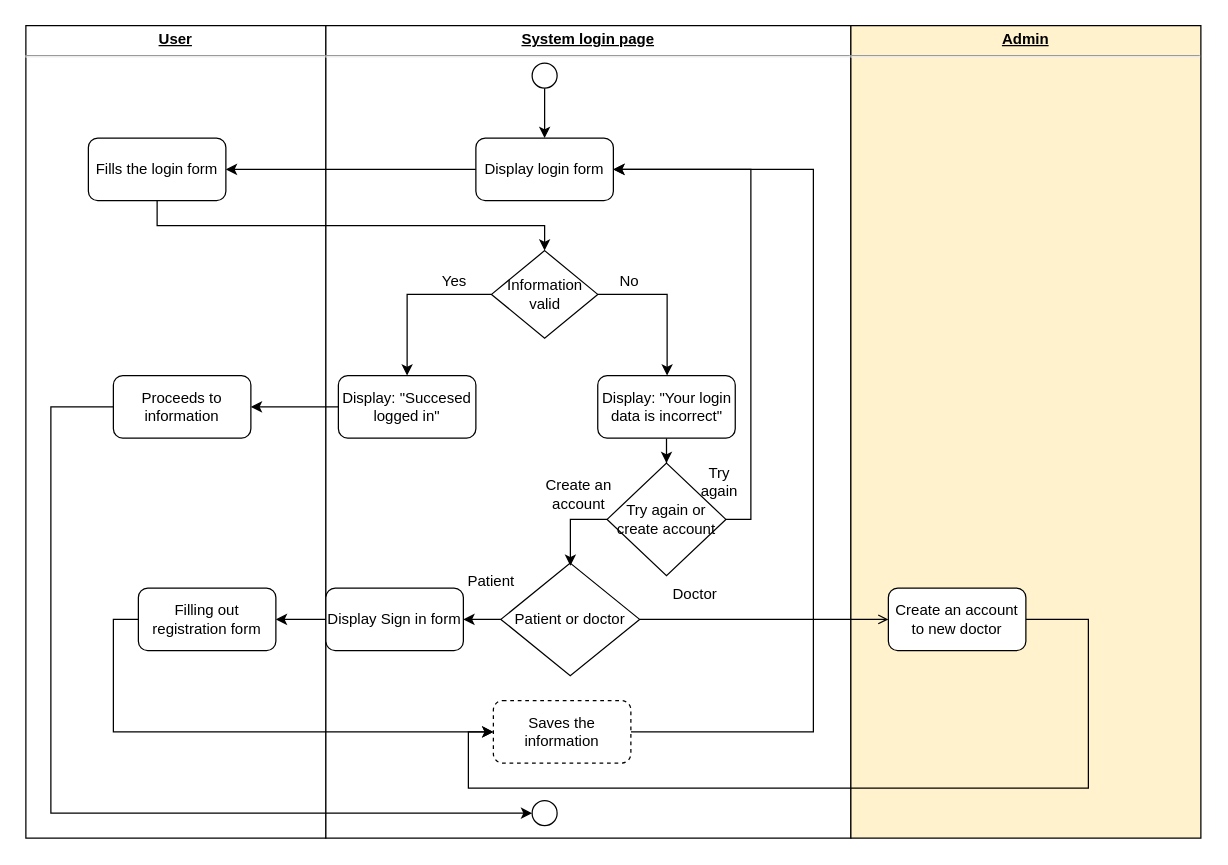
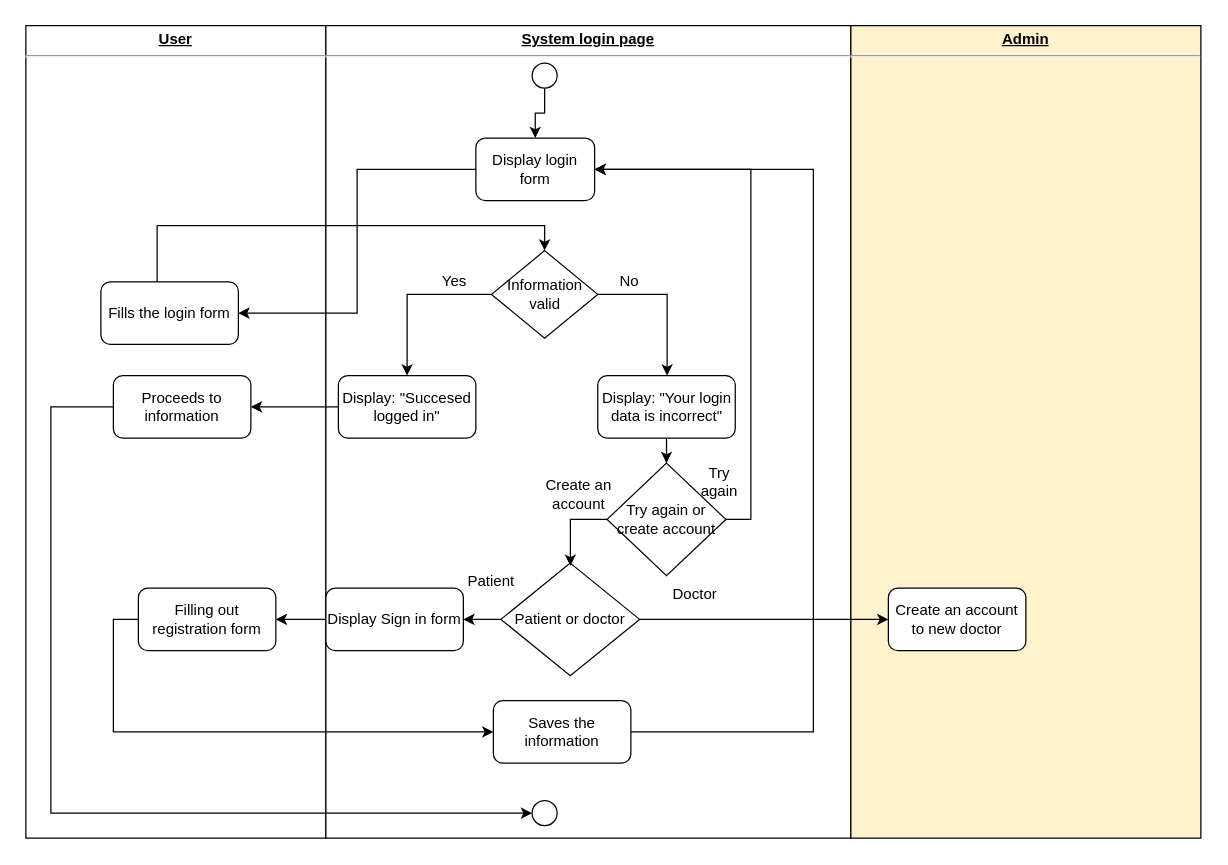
(157, 169) -> (169, 313)
(544, 169) -> (535, 169)
(880, 619) -> (878, 619)
(562, 732) -> (562, 732)
(866, 788) -> none
